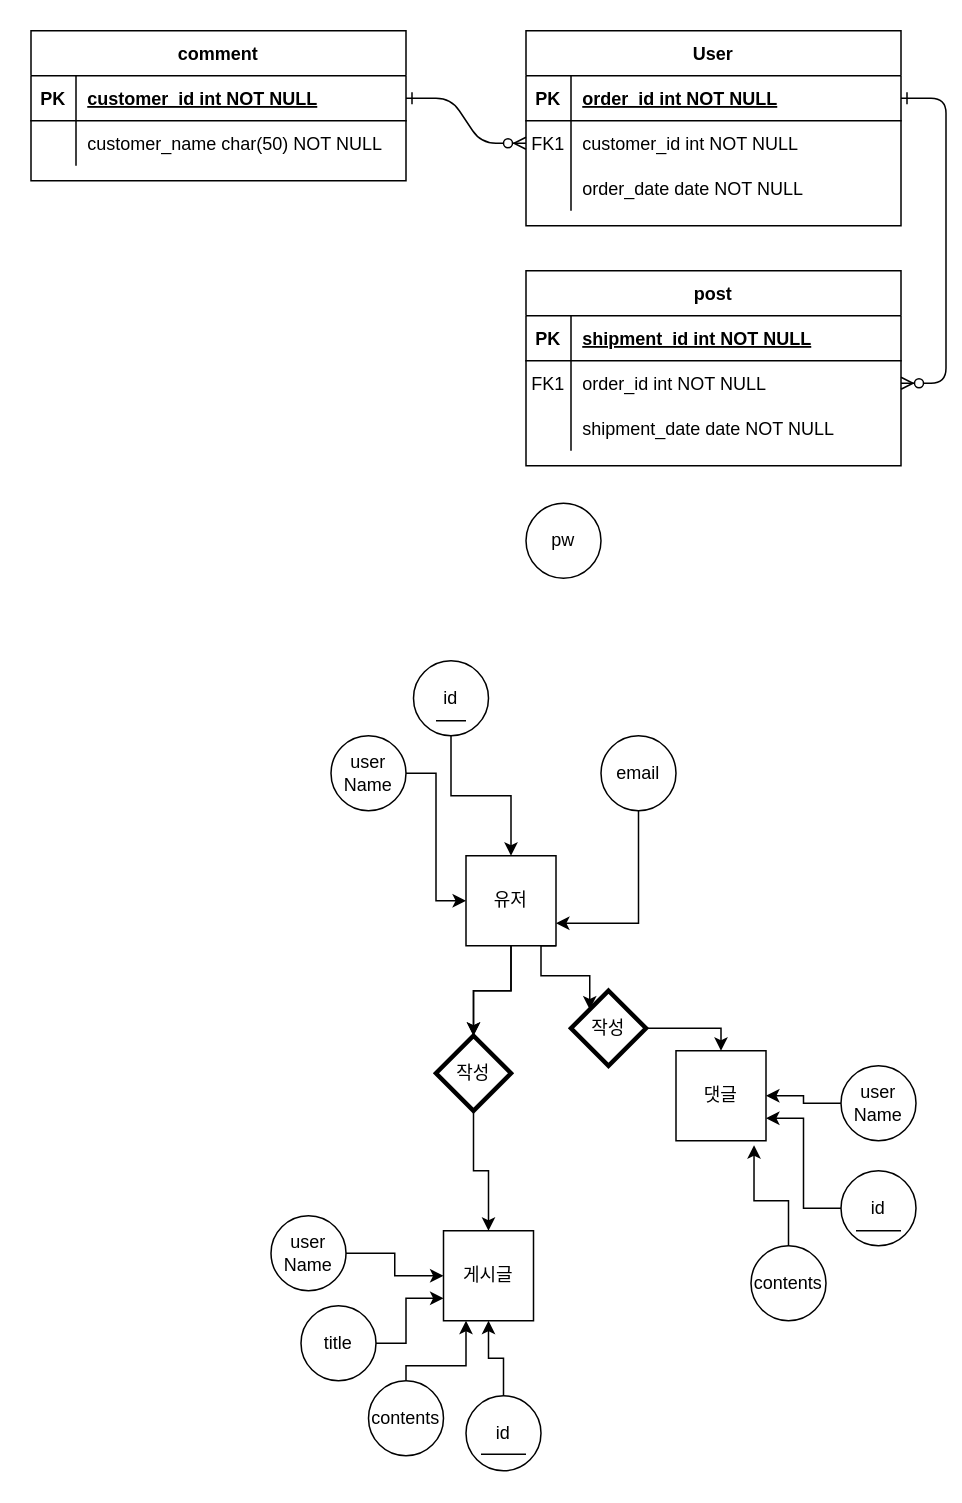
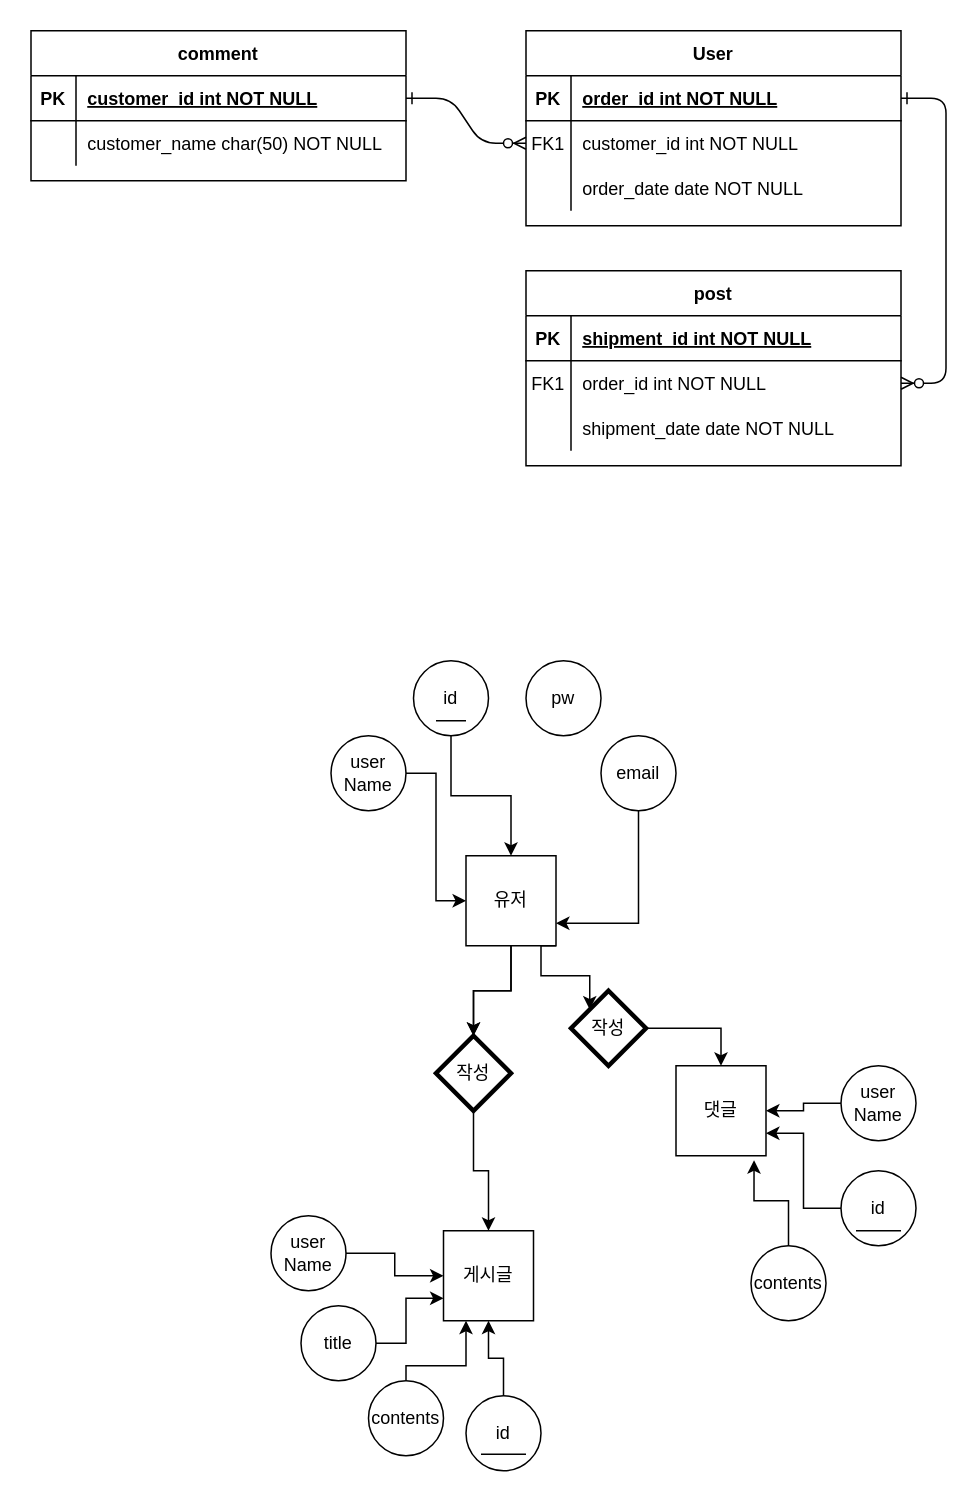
(563, 541) -> (563, 698)
(721, 1096) -> (721, 1111)
